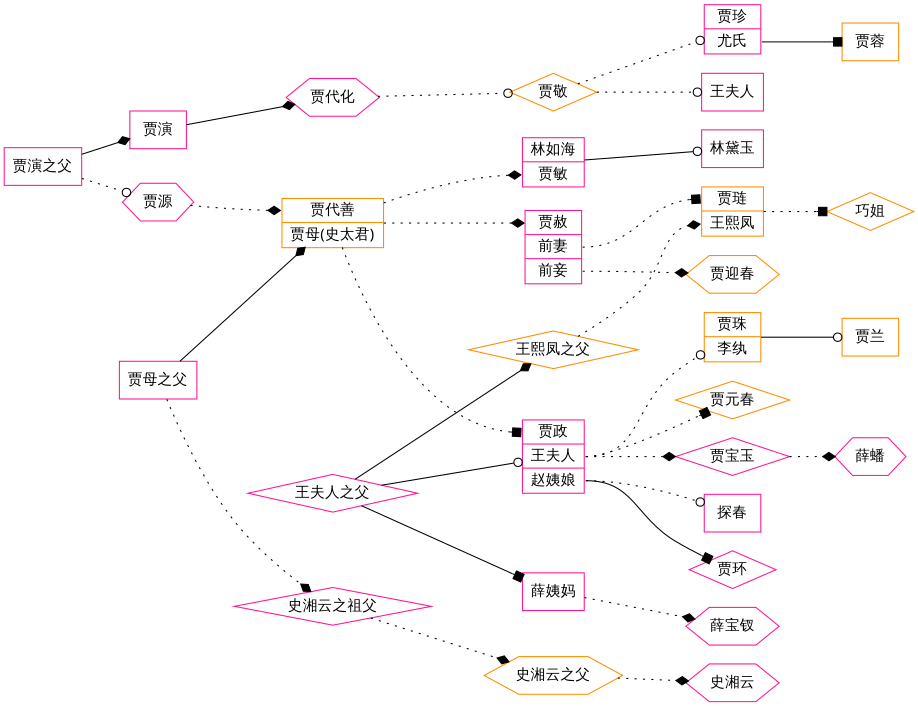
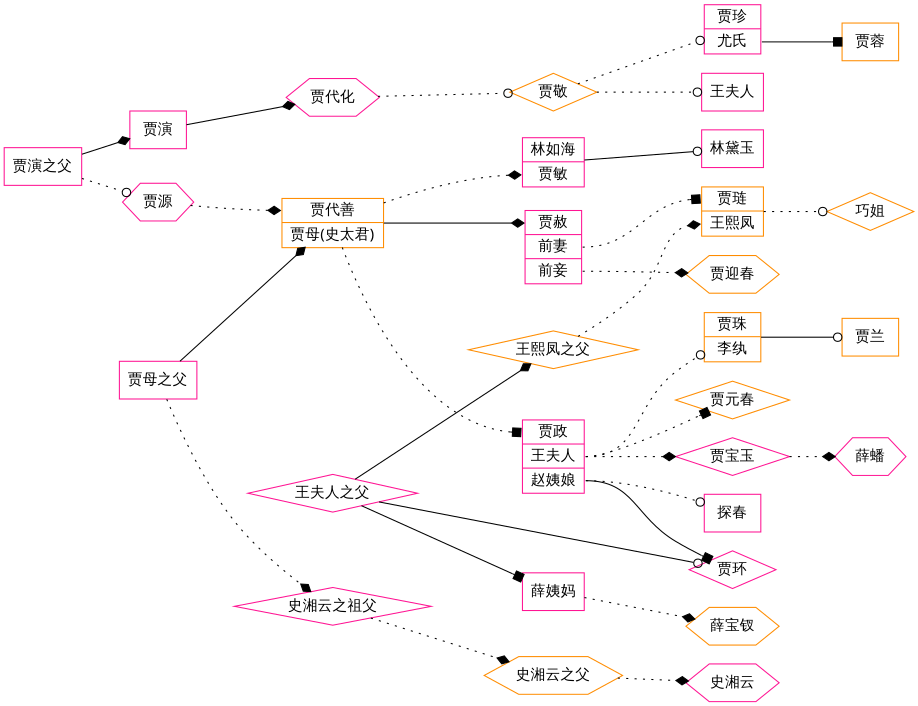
(790, 212) -> (790, 212)
(448, 223) -> (448, 223)
(448, 474) -> (536, 532)
(733, 626) -> (733, 626)
